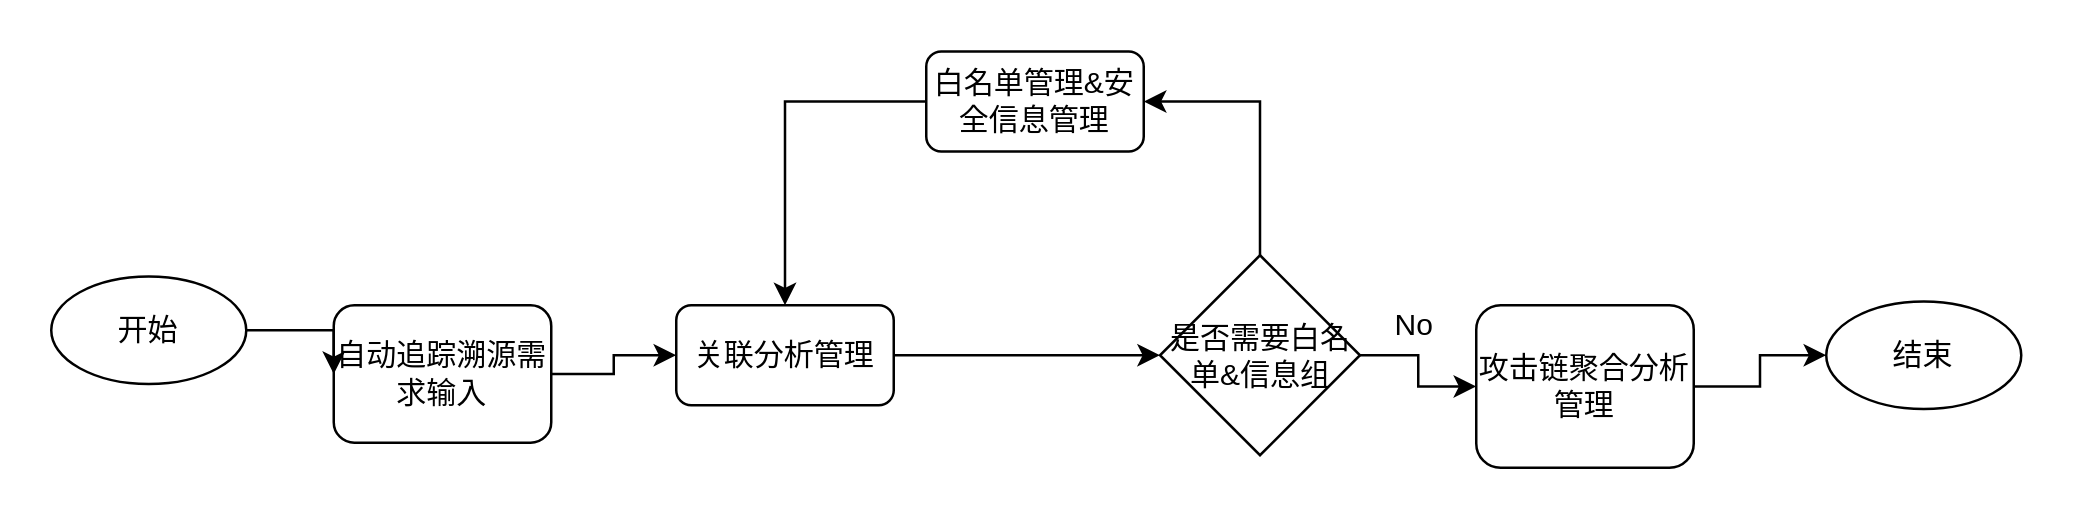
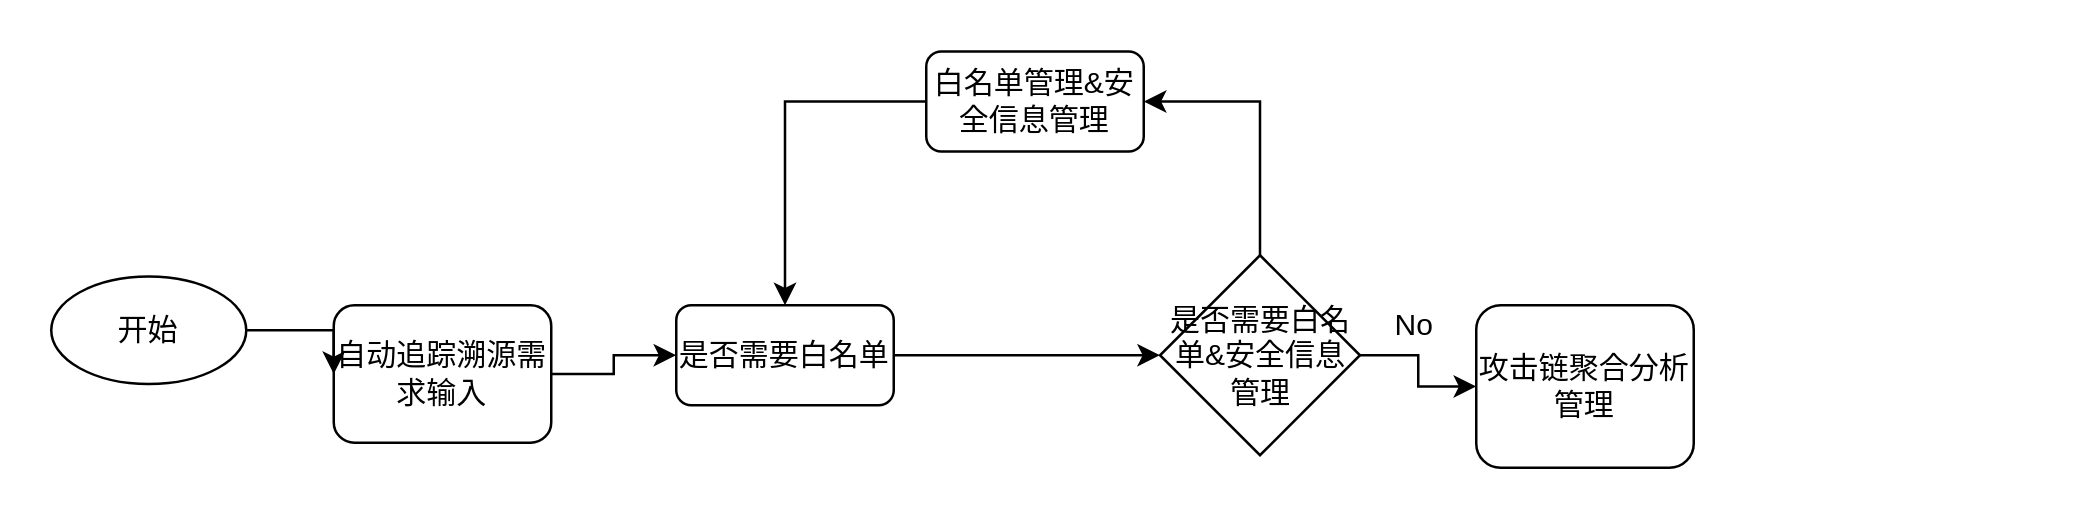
(1924, 355) -> none
(785, 356) -> (785, 356)
(1261, 356) -> (1261, 356)
(1760, 379) -> none
